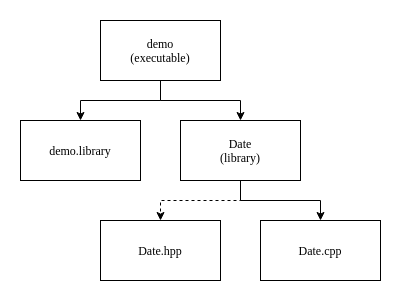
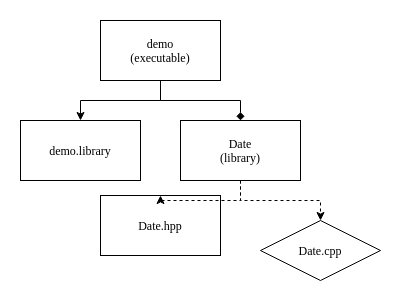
(241, 112) -> (241, 112)
(288, 201) -> (288, 201)
(161, 251) -> (161, 226)
(321, 251) -> (321, 251)
